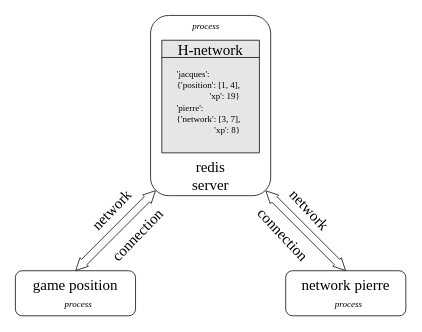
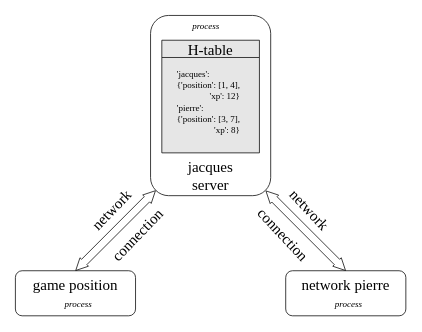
(210, 50) -> (210, 50)
(209, 85) -> (209, 85)
(209, 119) -> (209, 119)
(210, 182) -> (210, 182)
